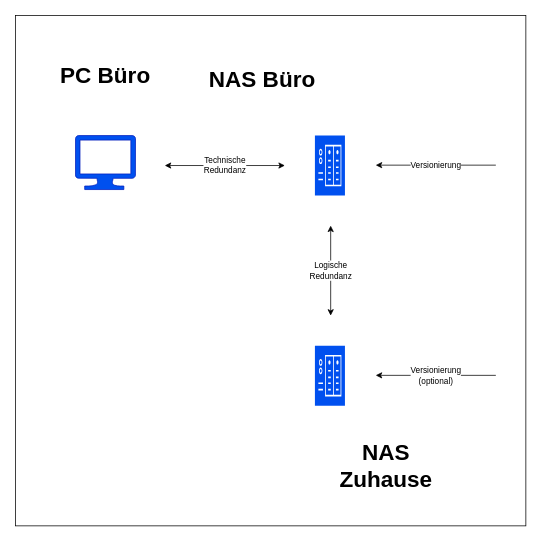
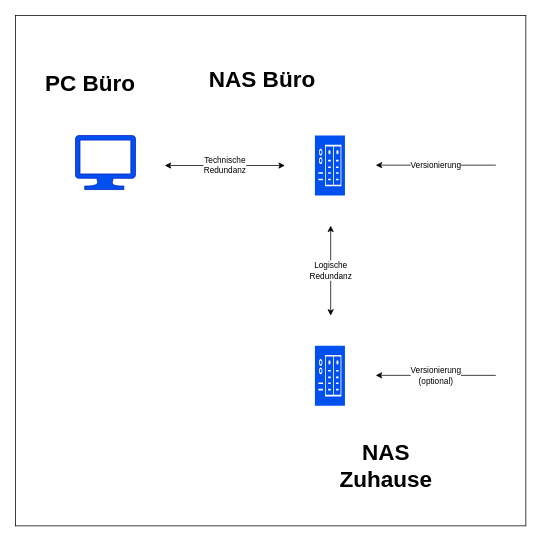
(105, 75) -> (90, 83)
